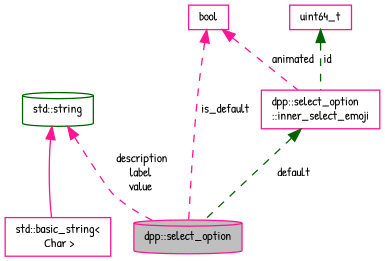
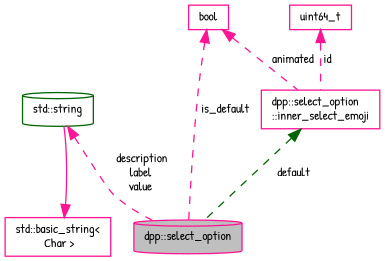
(321, 66) -> (321, 66)
(49, 178) -> (67, 165)
